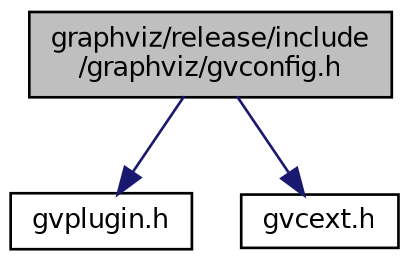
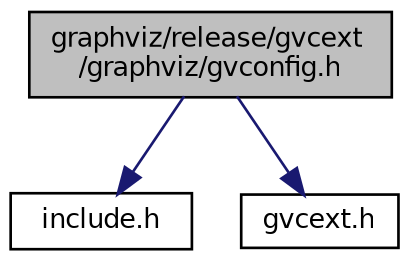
(211, 55) -> (211, 55)
(101, 221) -> (101, 221)
